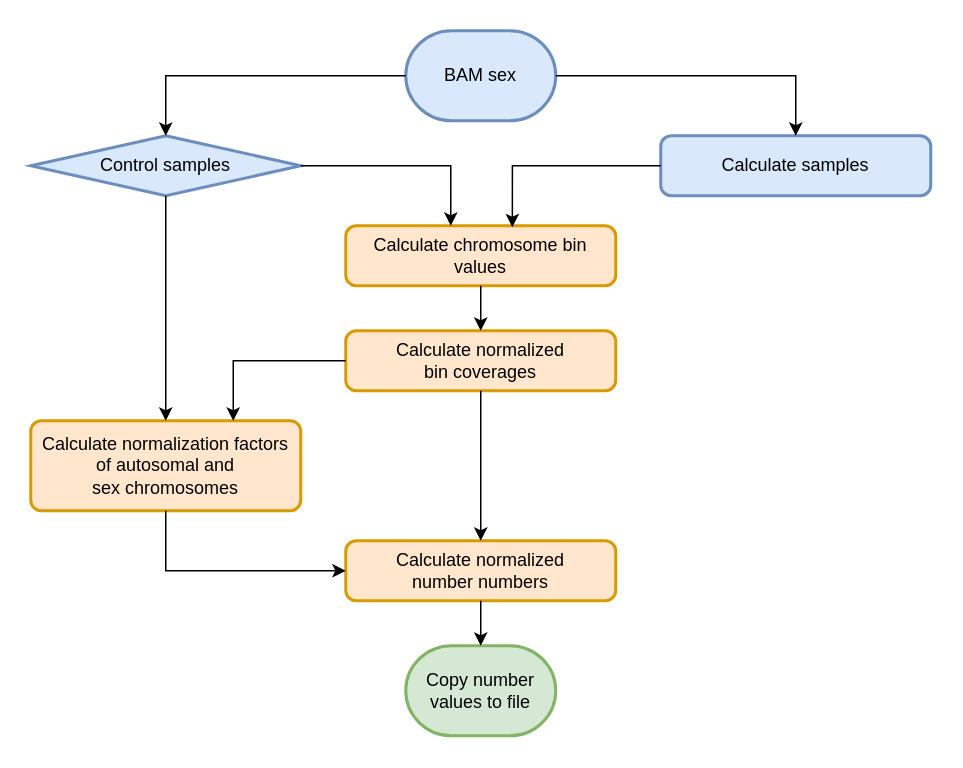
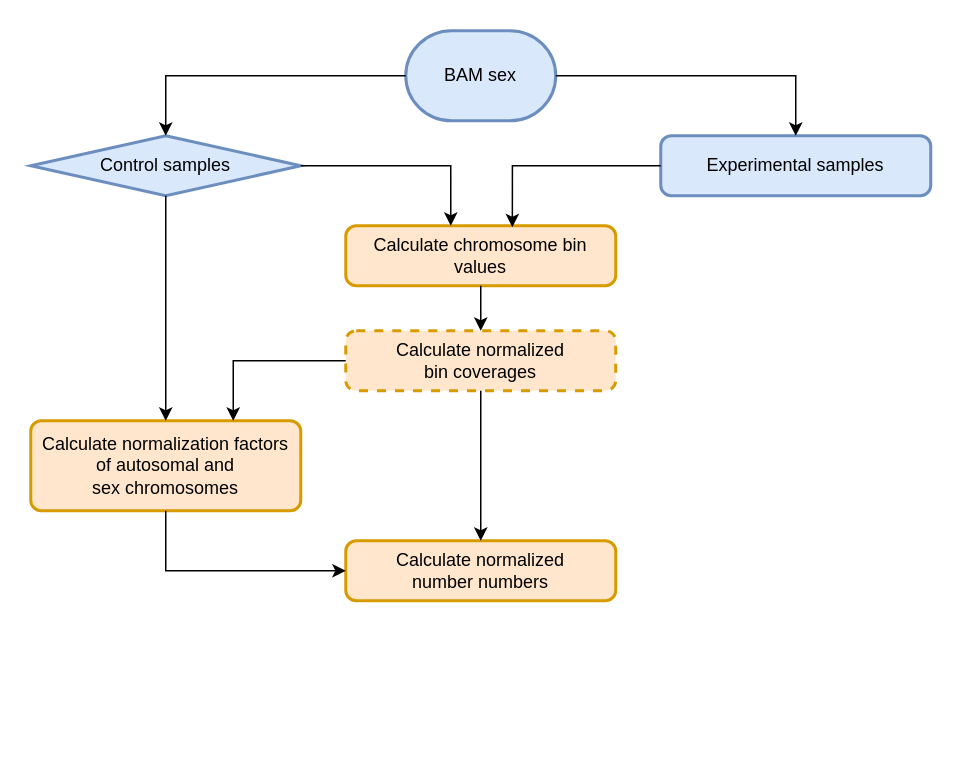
(796, 166) -> (796, 166)
(481, 361) -> (481, 361)
(481, 618) -> none
(481, 691) -> none
